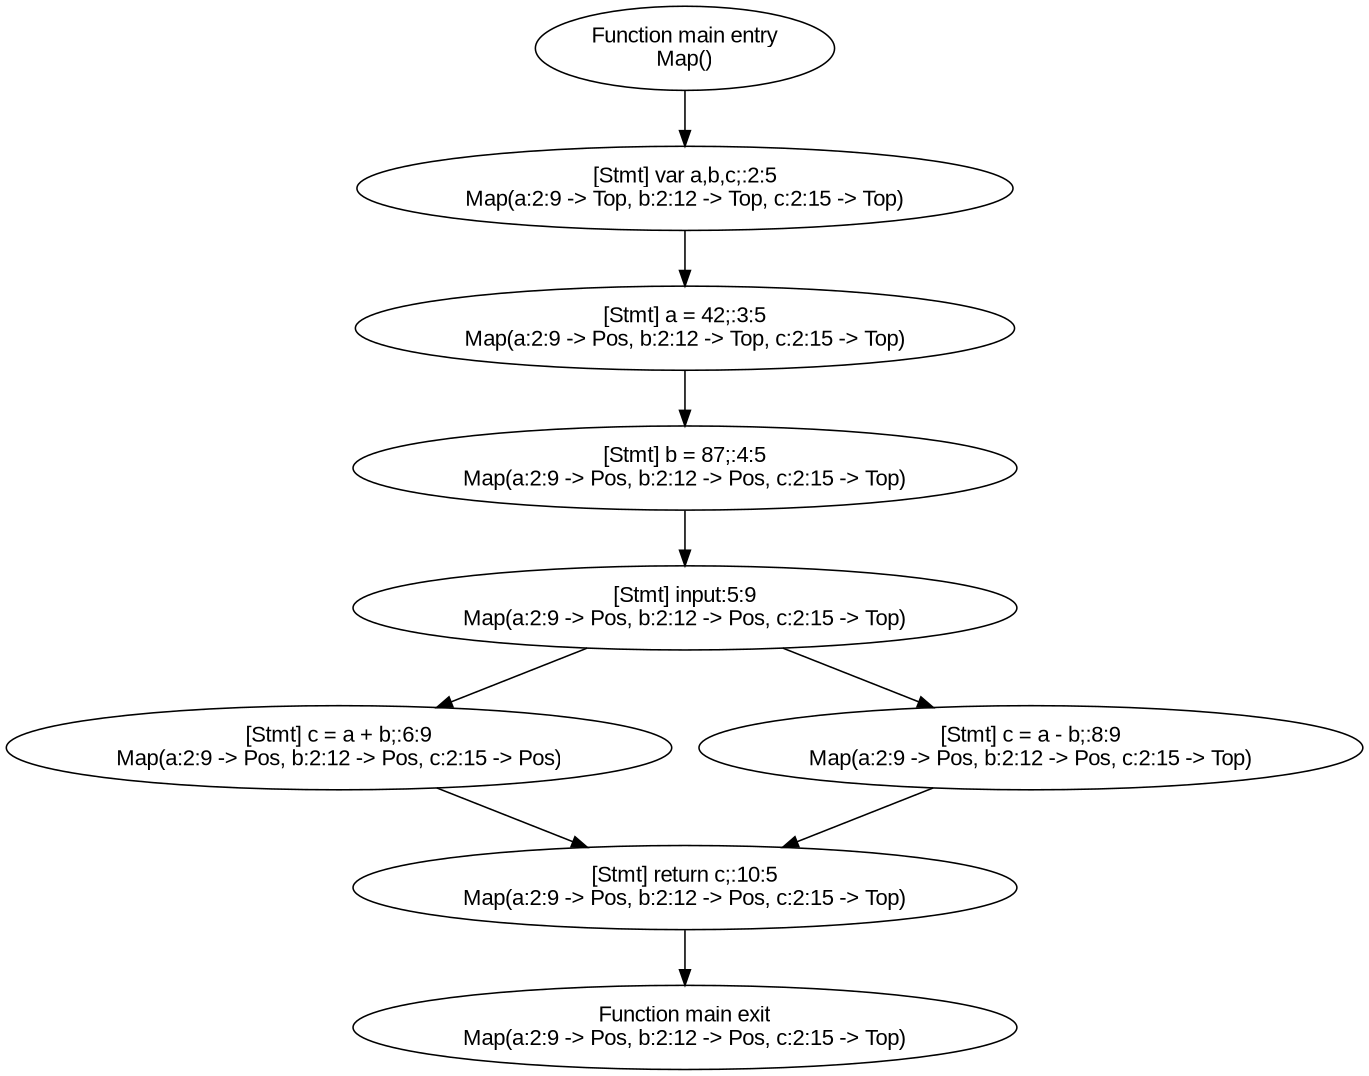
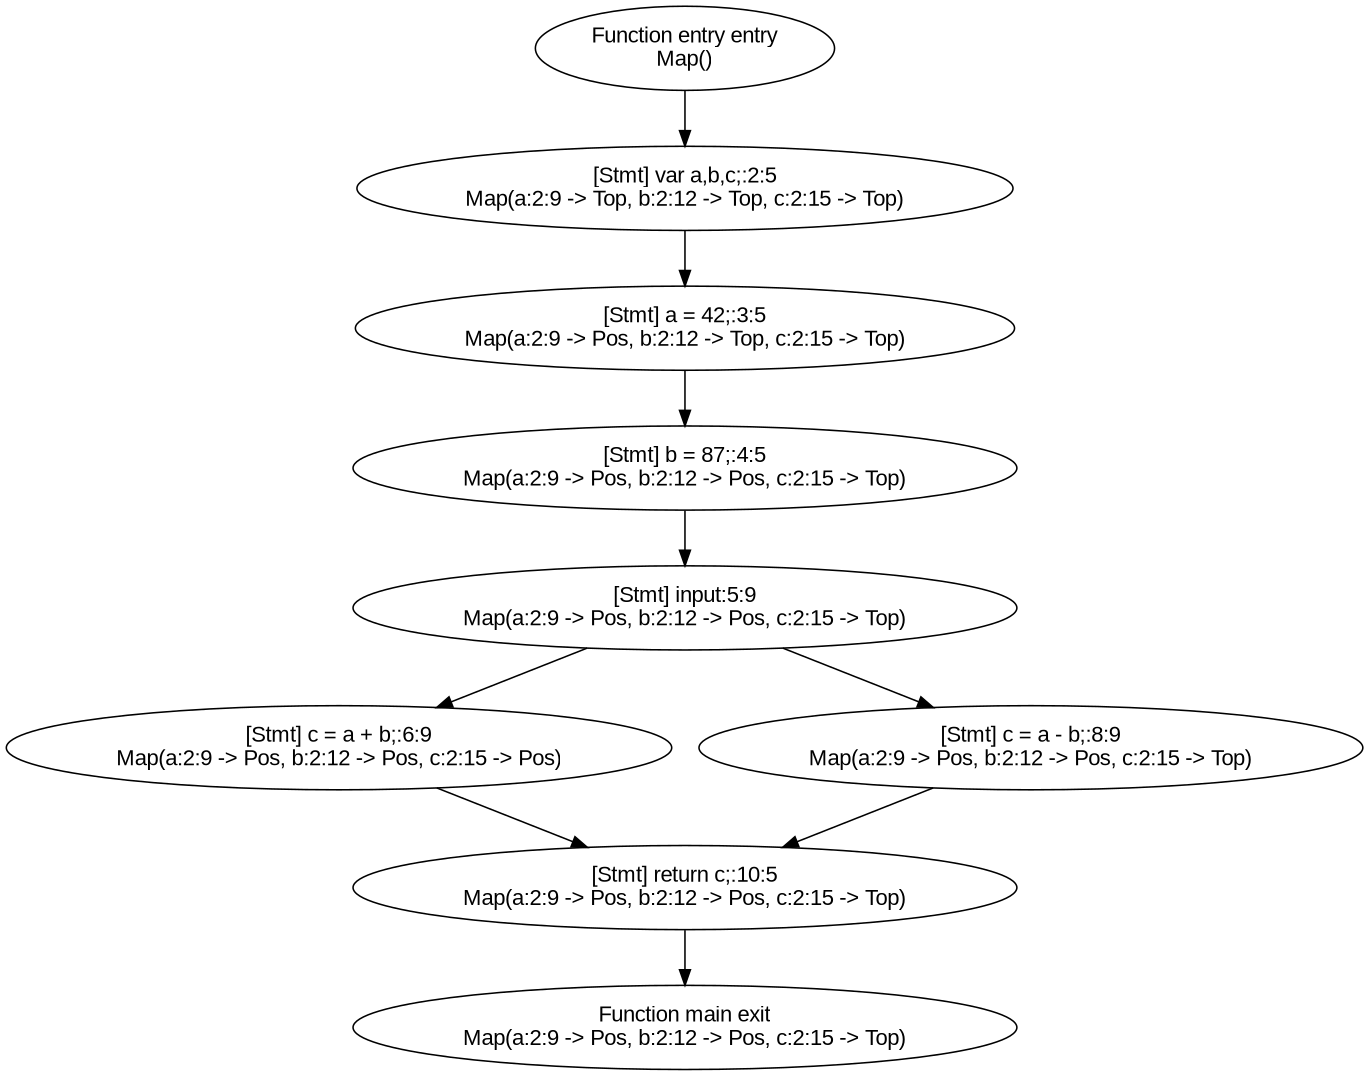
(685, 48) -> (685, 48)
